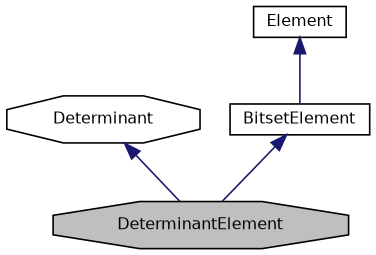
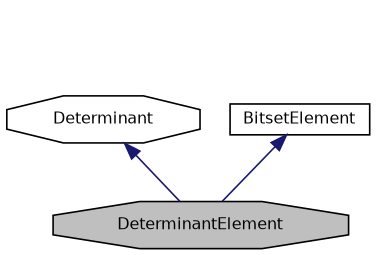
(300, 22) -> none
